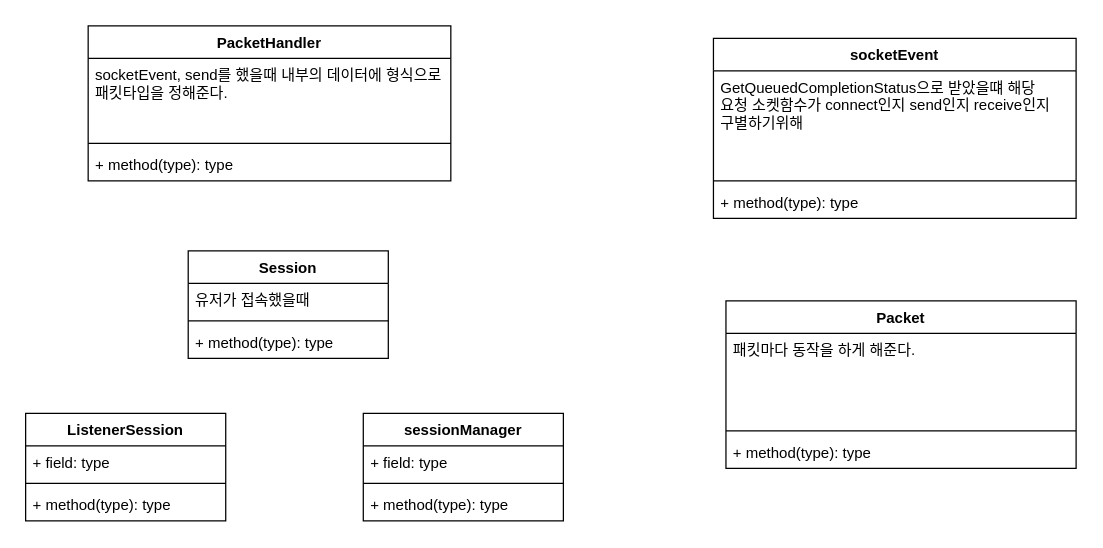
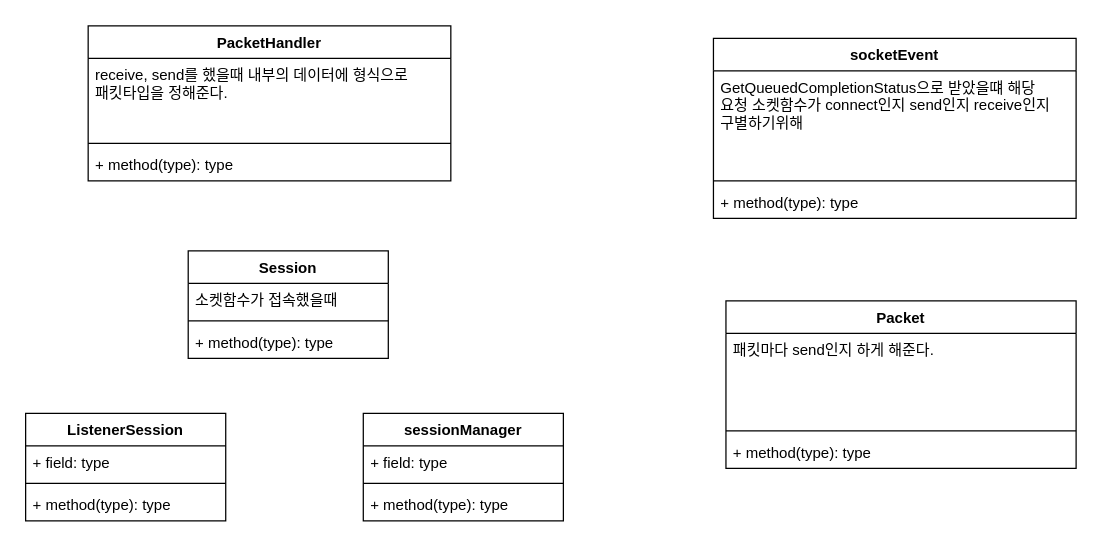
(284, 75) -> (265, 75)
(257, 300) -> (272, 300)
(832, 350) -> (841, 350)
